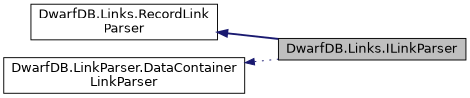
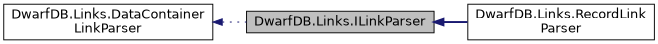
(253, 36) -> (455, 22)
(124, 75) -> (108, 22)
